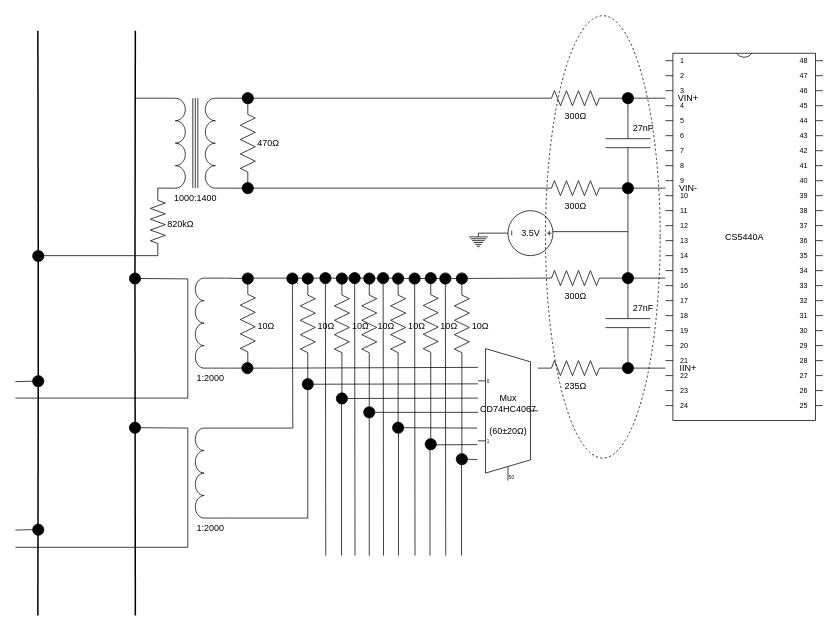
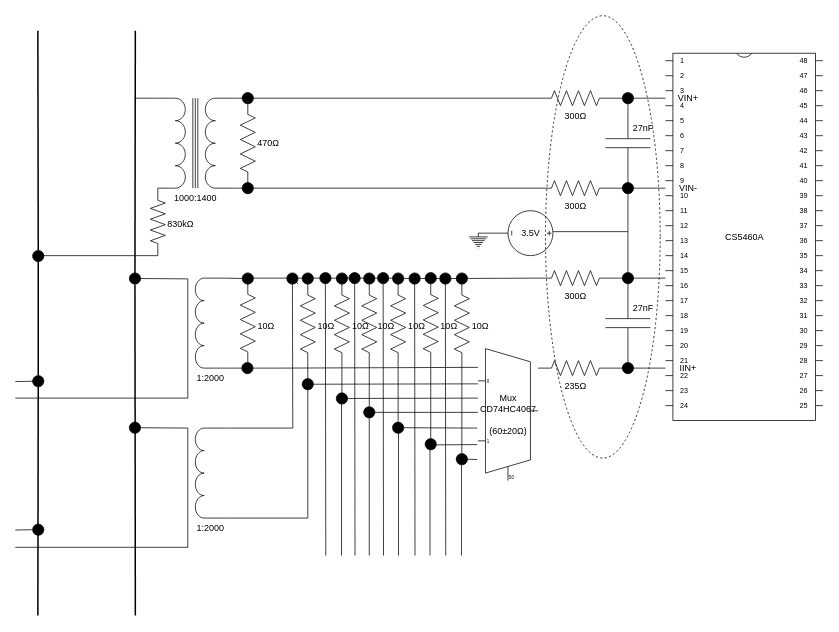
(682, 60) -> (682, 60)
(181, 224) -> (181, 224)
